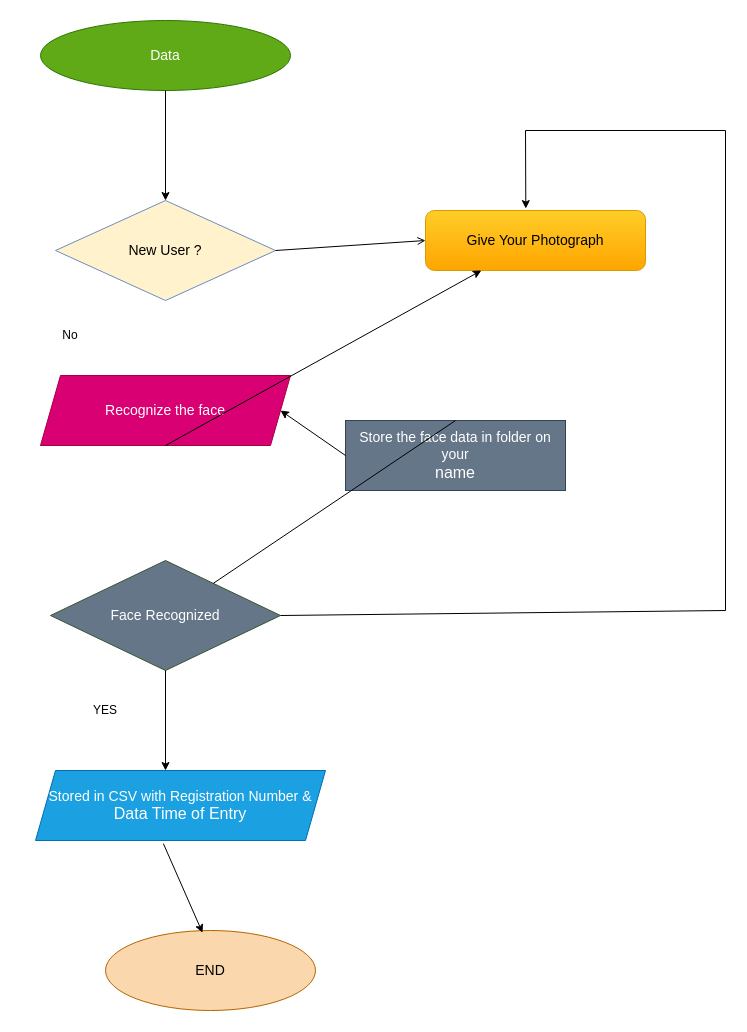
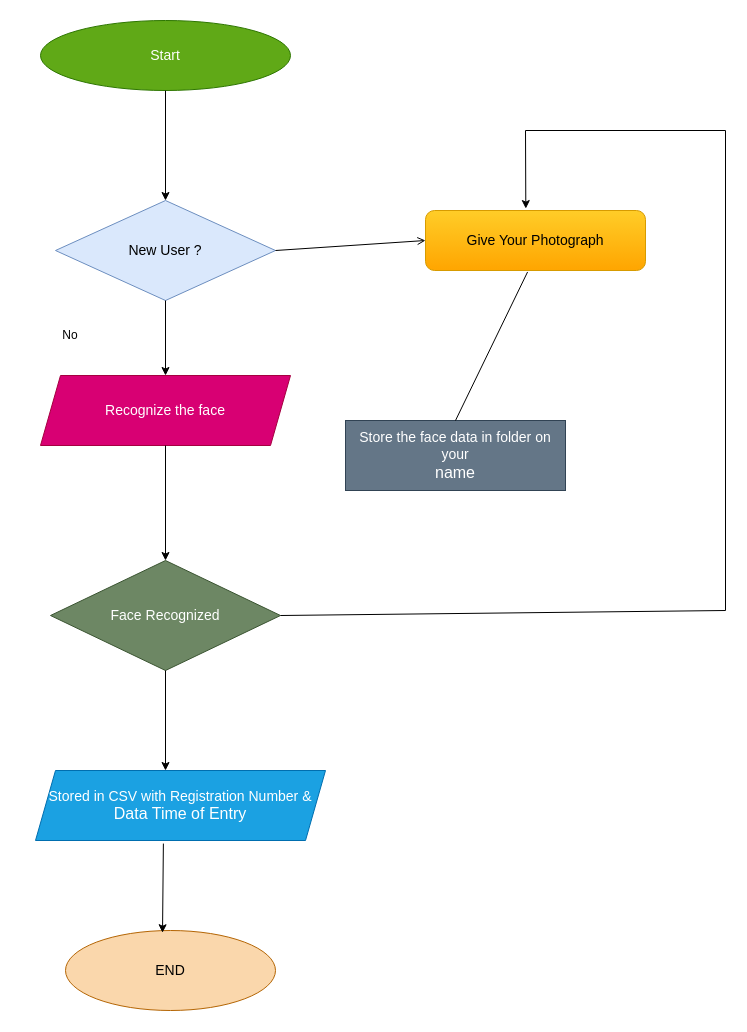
(166, 56) -> (166, 56)
(166, 251) -> (166, 251)
none -> (166, 335)
(321, 360) -> (166, 500)
(316, 435) -> none
(283, 536) -> (491, 347)
(166, 616) -> (166, 616)
(106, 711) -> none
(211, 971) -> (171, 971)
